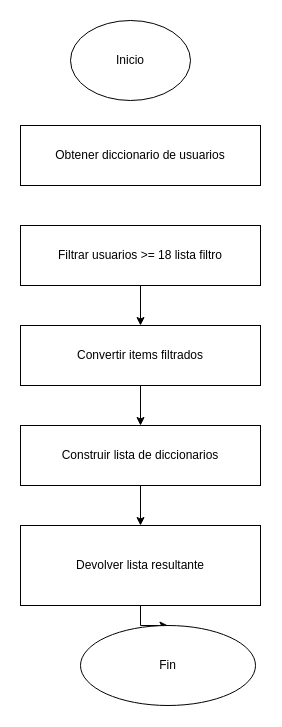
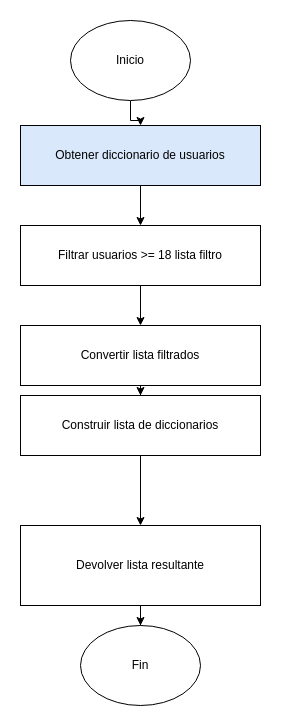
none -> (131, 116)
(141, 156) -> (141, 156)
none -> (141, 202)
(141, 356) -> (141, 356)
(141, 456) -> (141, 426)
(168, 666) -> (141, 666)
